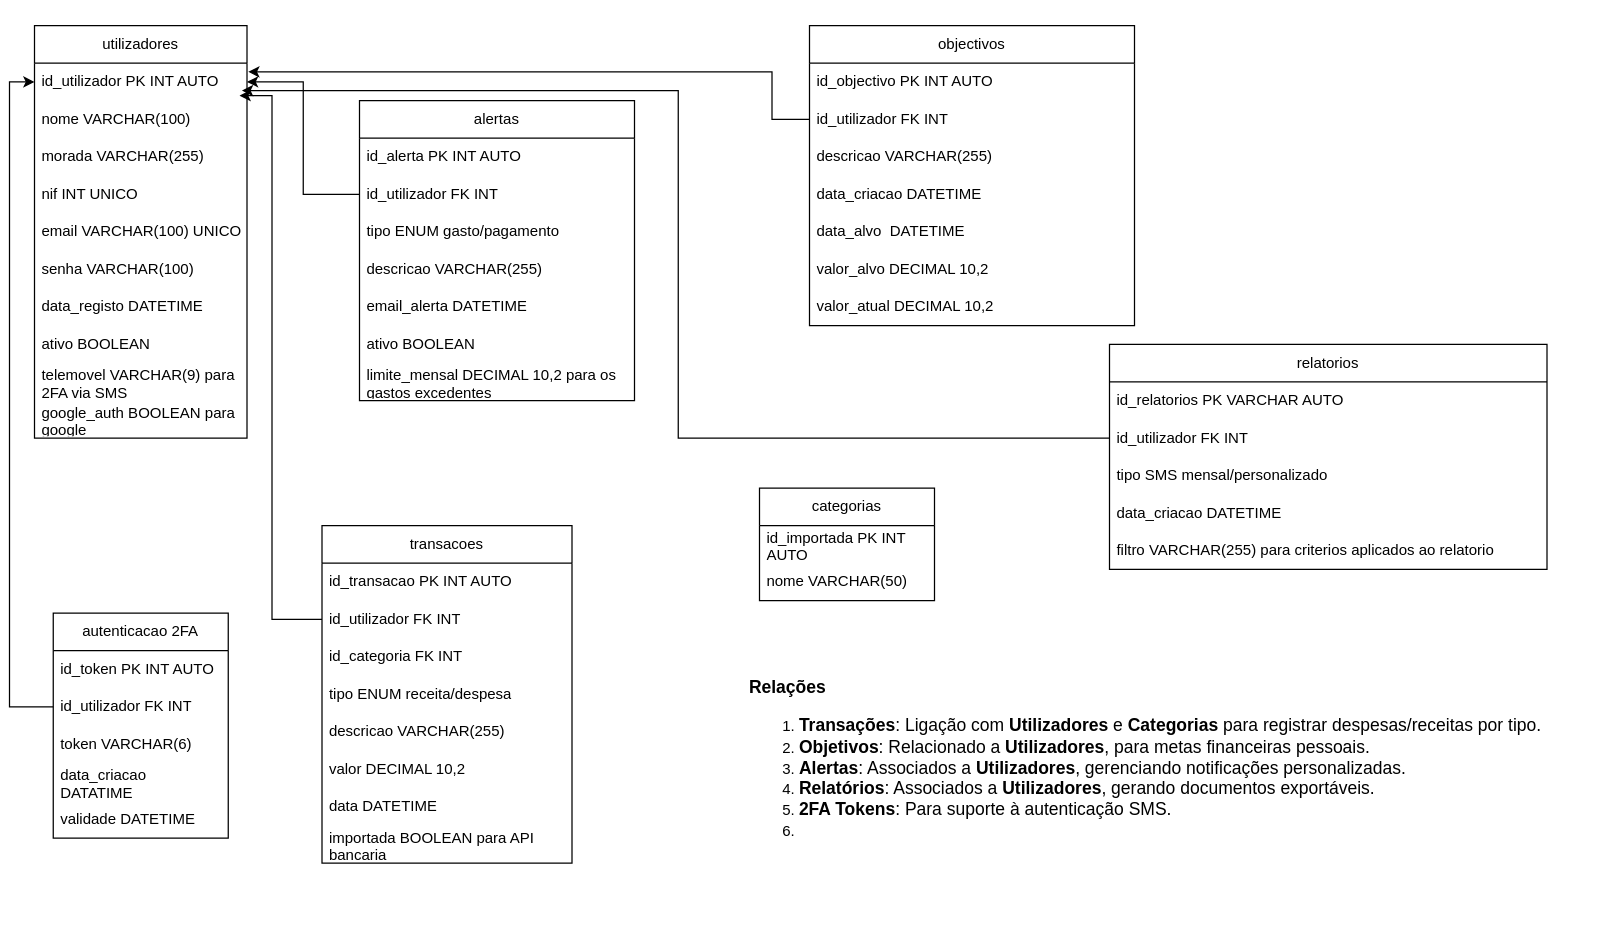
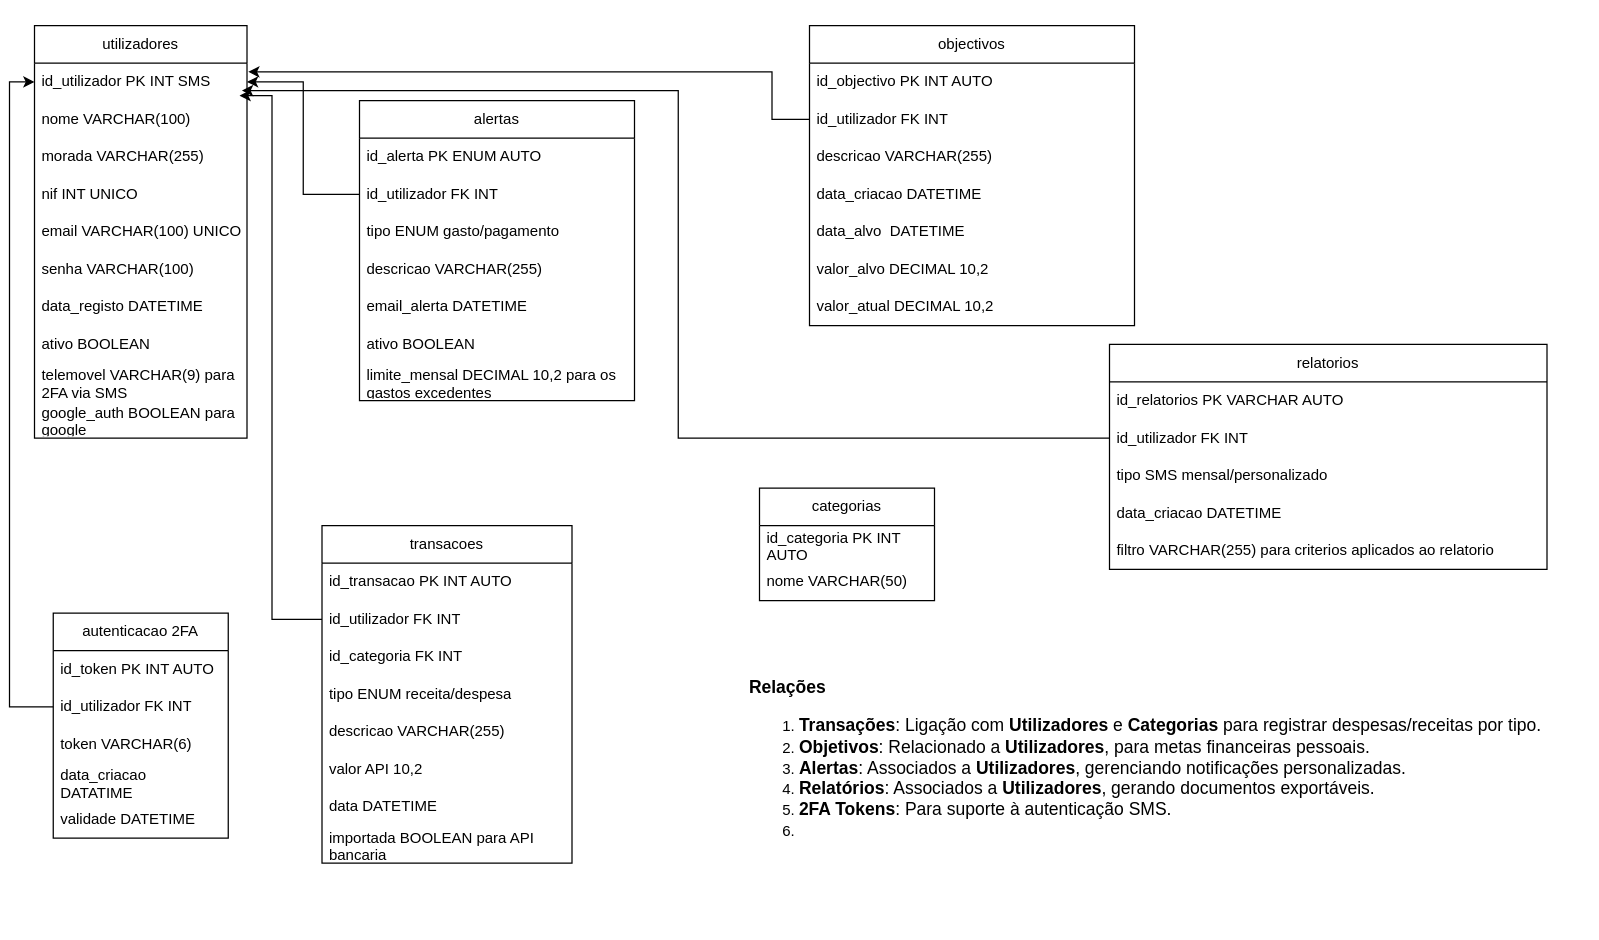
(133, 82) -> (129, 82)
(445, 157) -> (450, 157)
(848, 544) -> (848, 544)
(397, 769) -> (380, 769)
